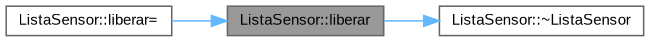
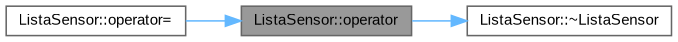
(89, 21) -> (96, 21)
(306, 21) -> (326, 21)
